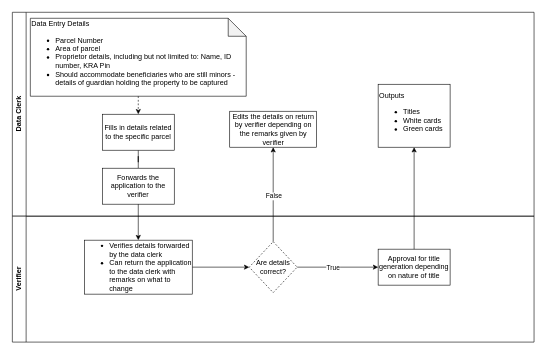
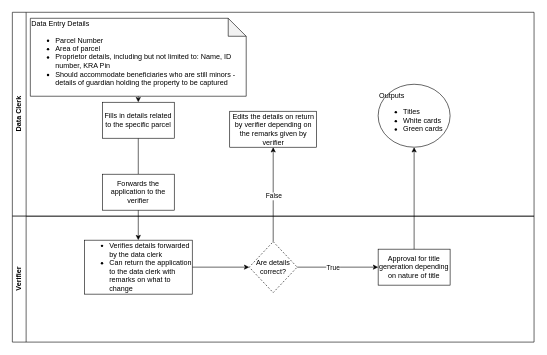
(414, 116) -> (414, 116)
(138, 132) -> (138, 120)
(138, 186) -> (138, 192)
